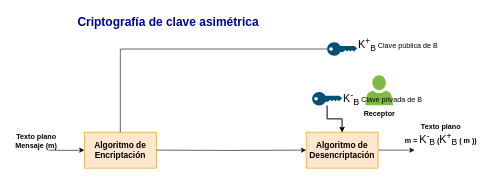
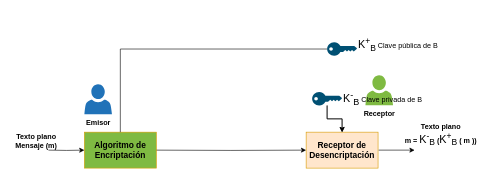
(168, 21) -> none
none -> (98, 99)
(120, 150) -> (120, 150)
(342, 150) -> (342, 150)
